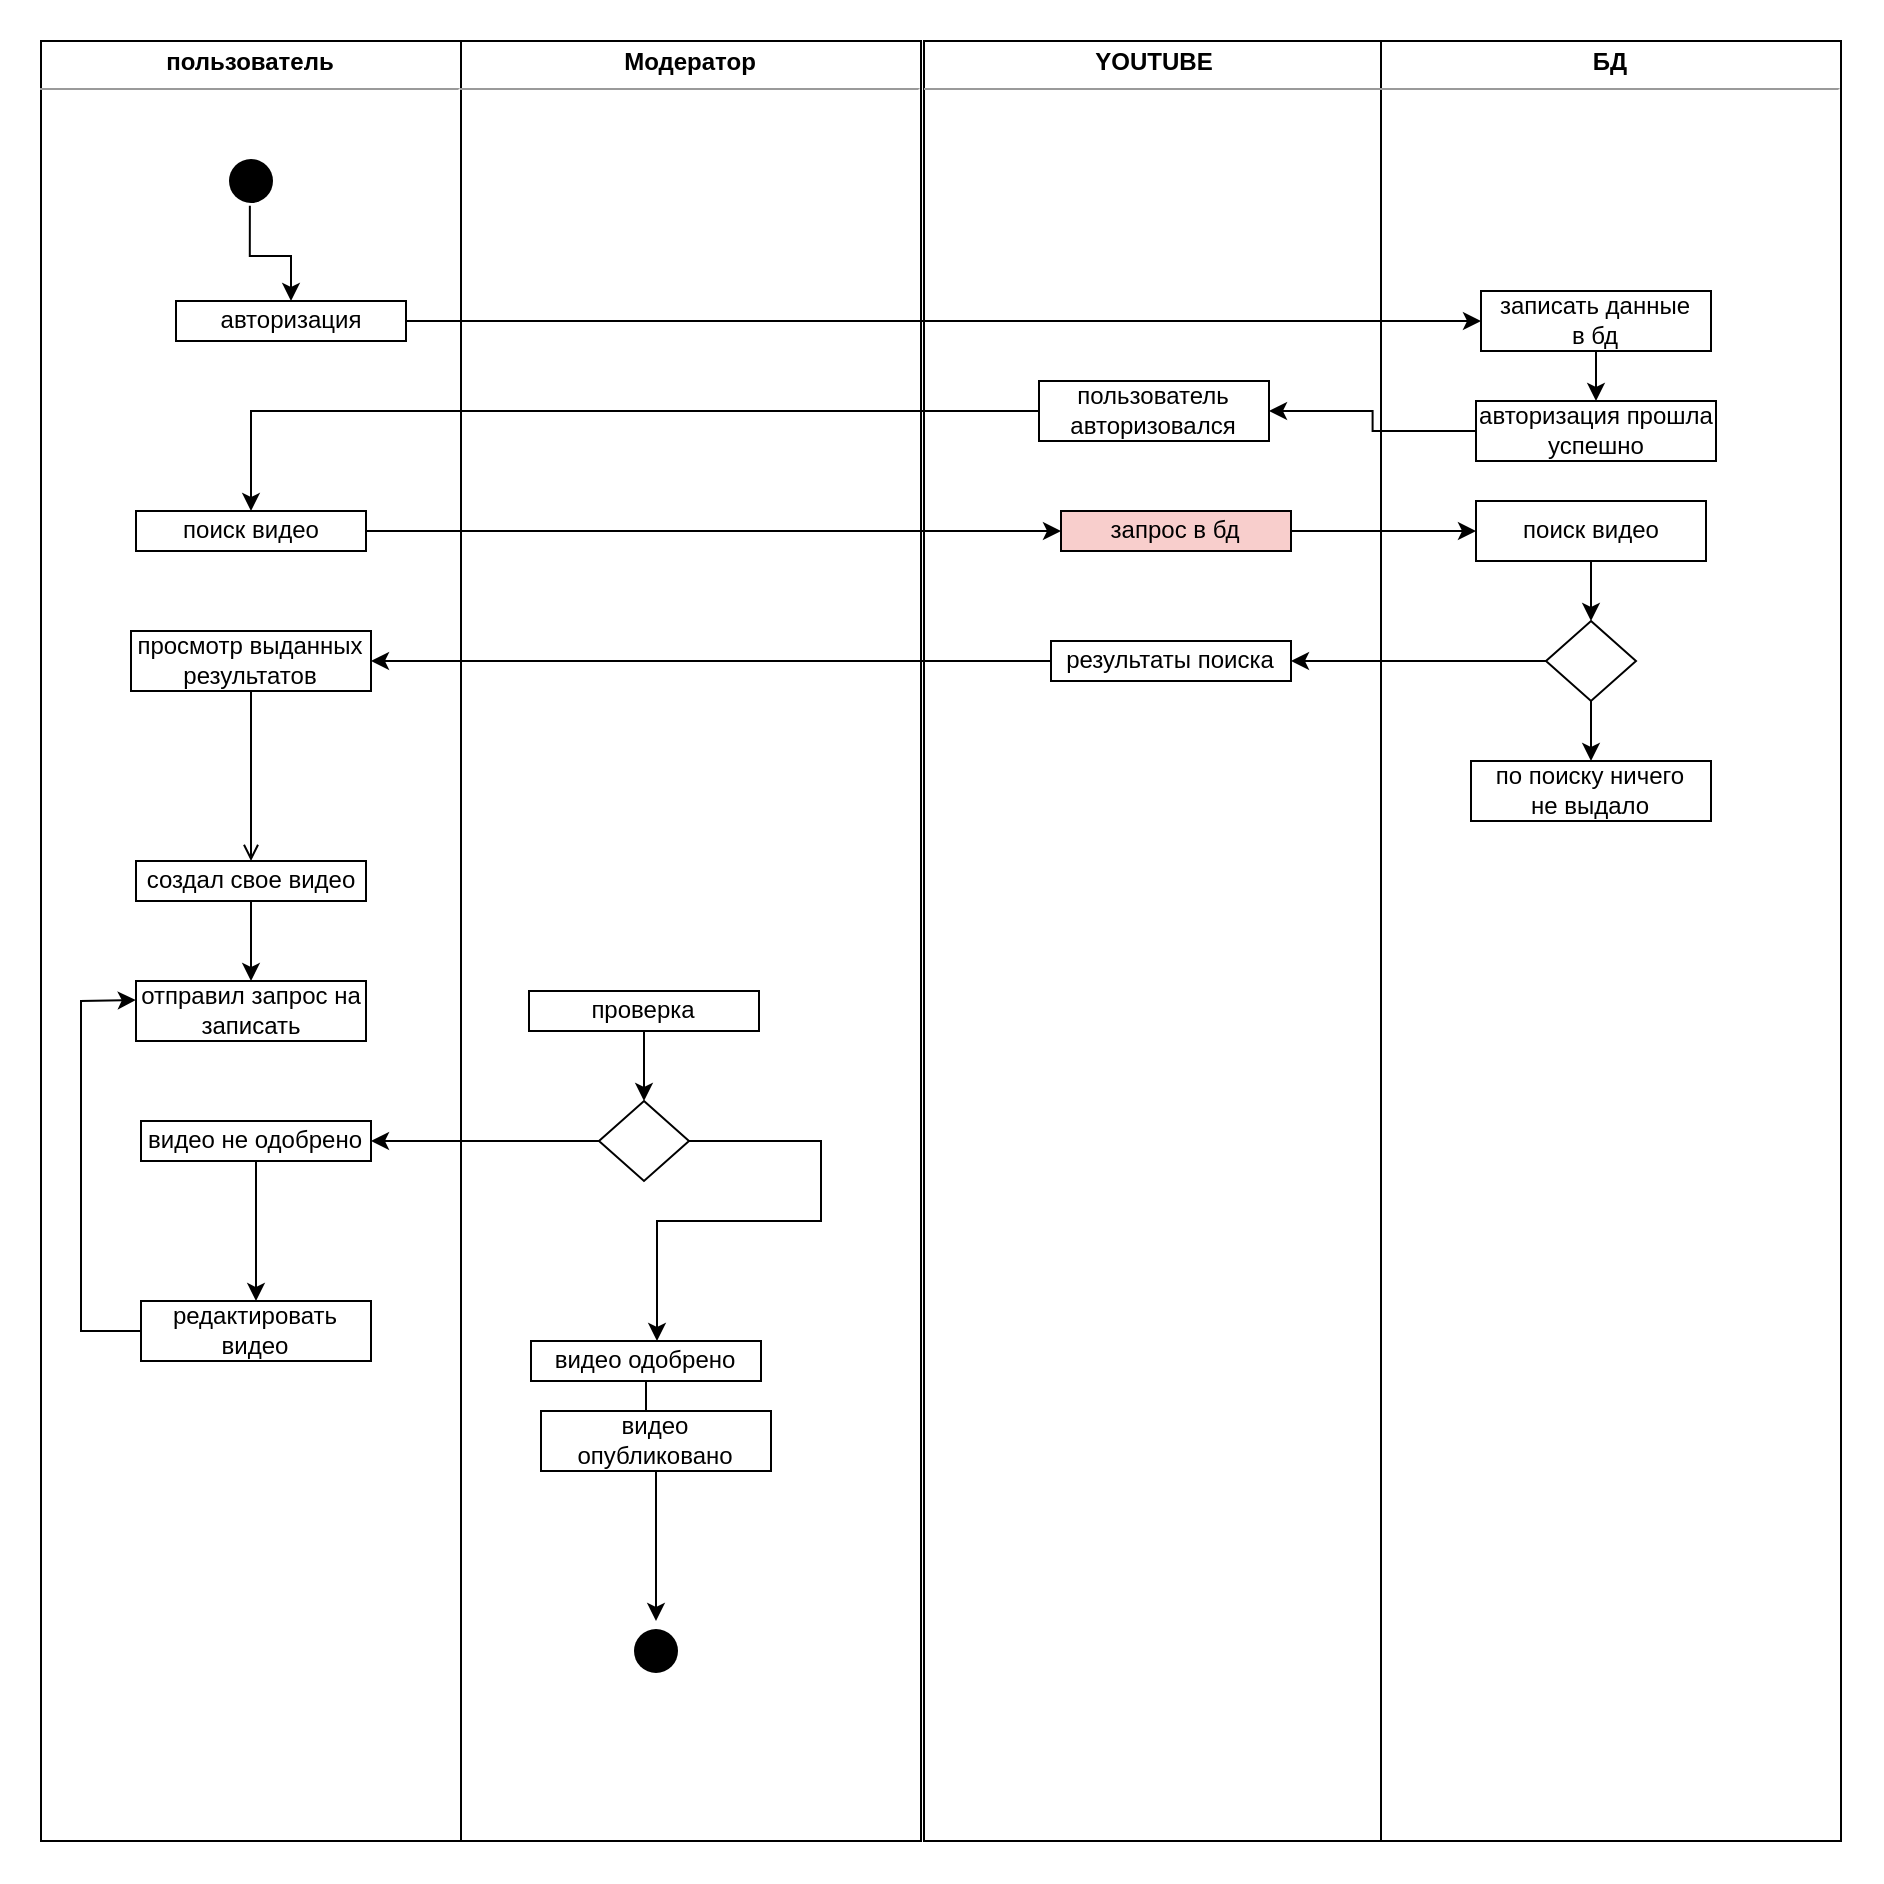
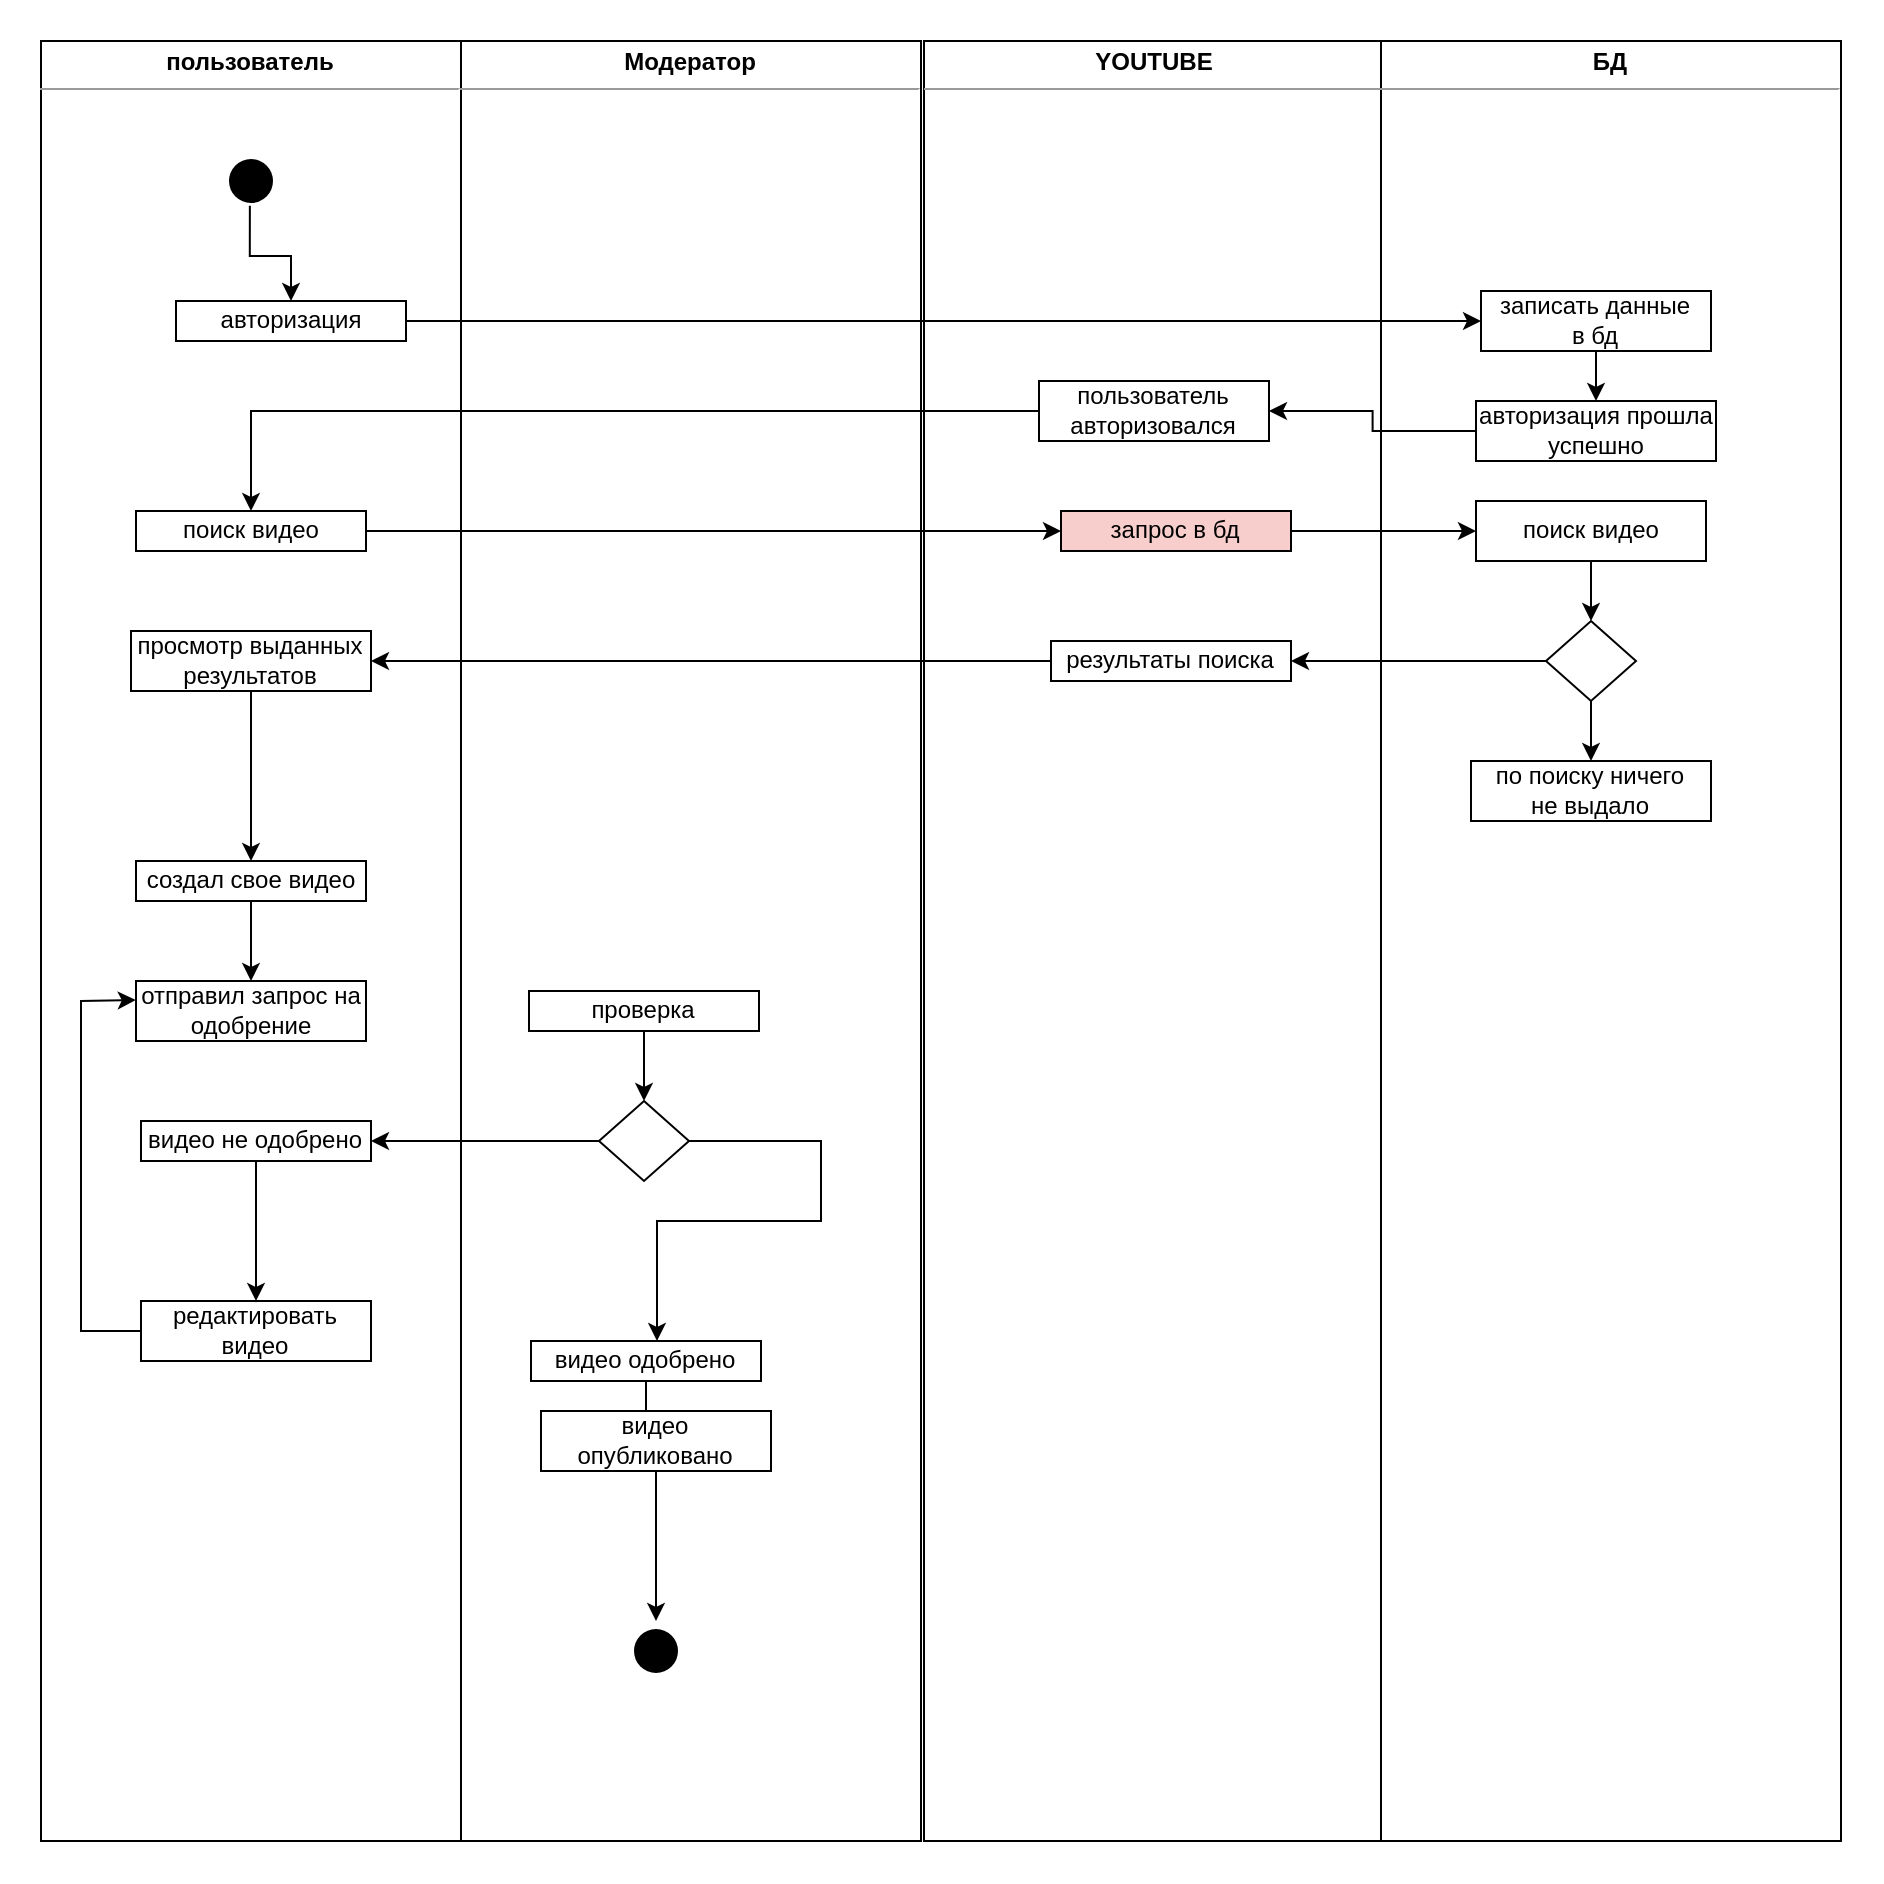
(251, 848) -> (251, 846)
(252, 1011) -> (252, 1011)
